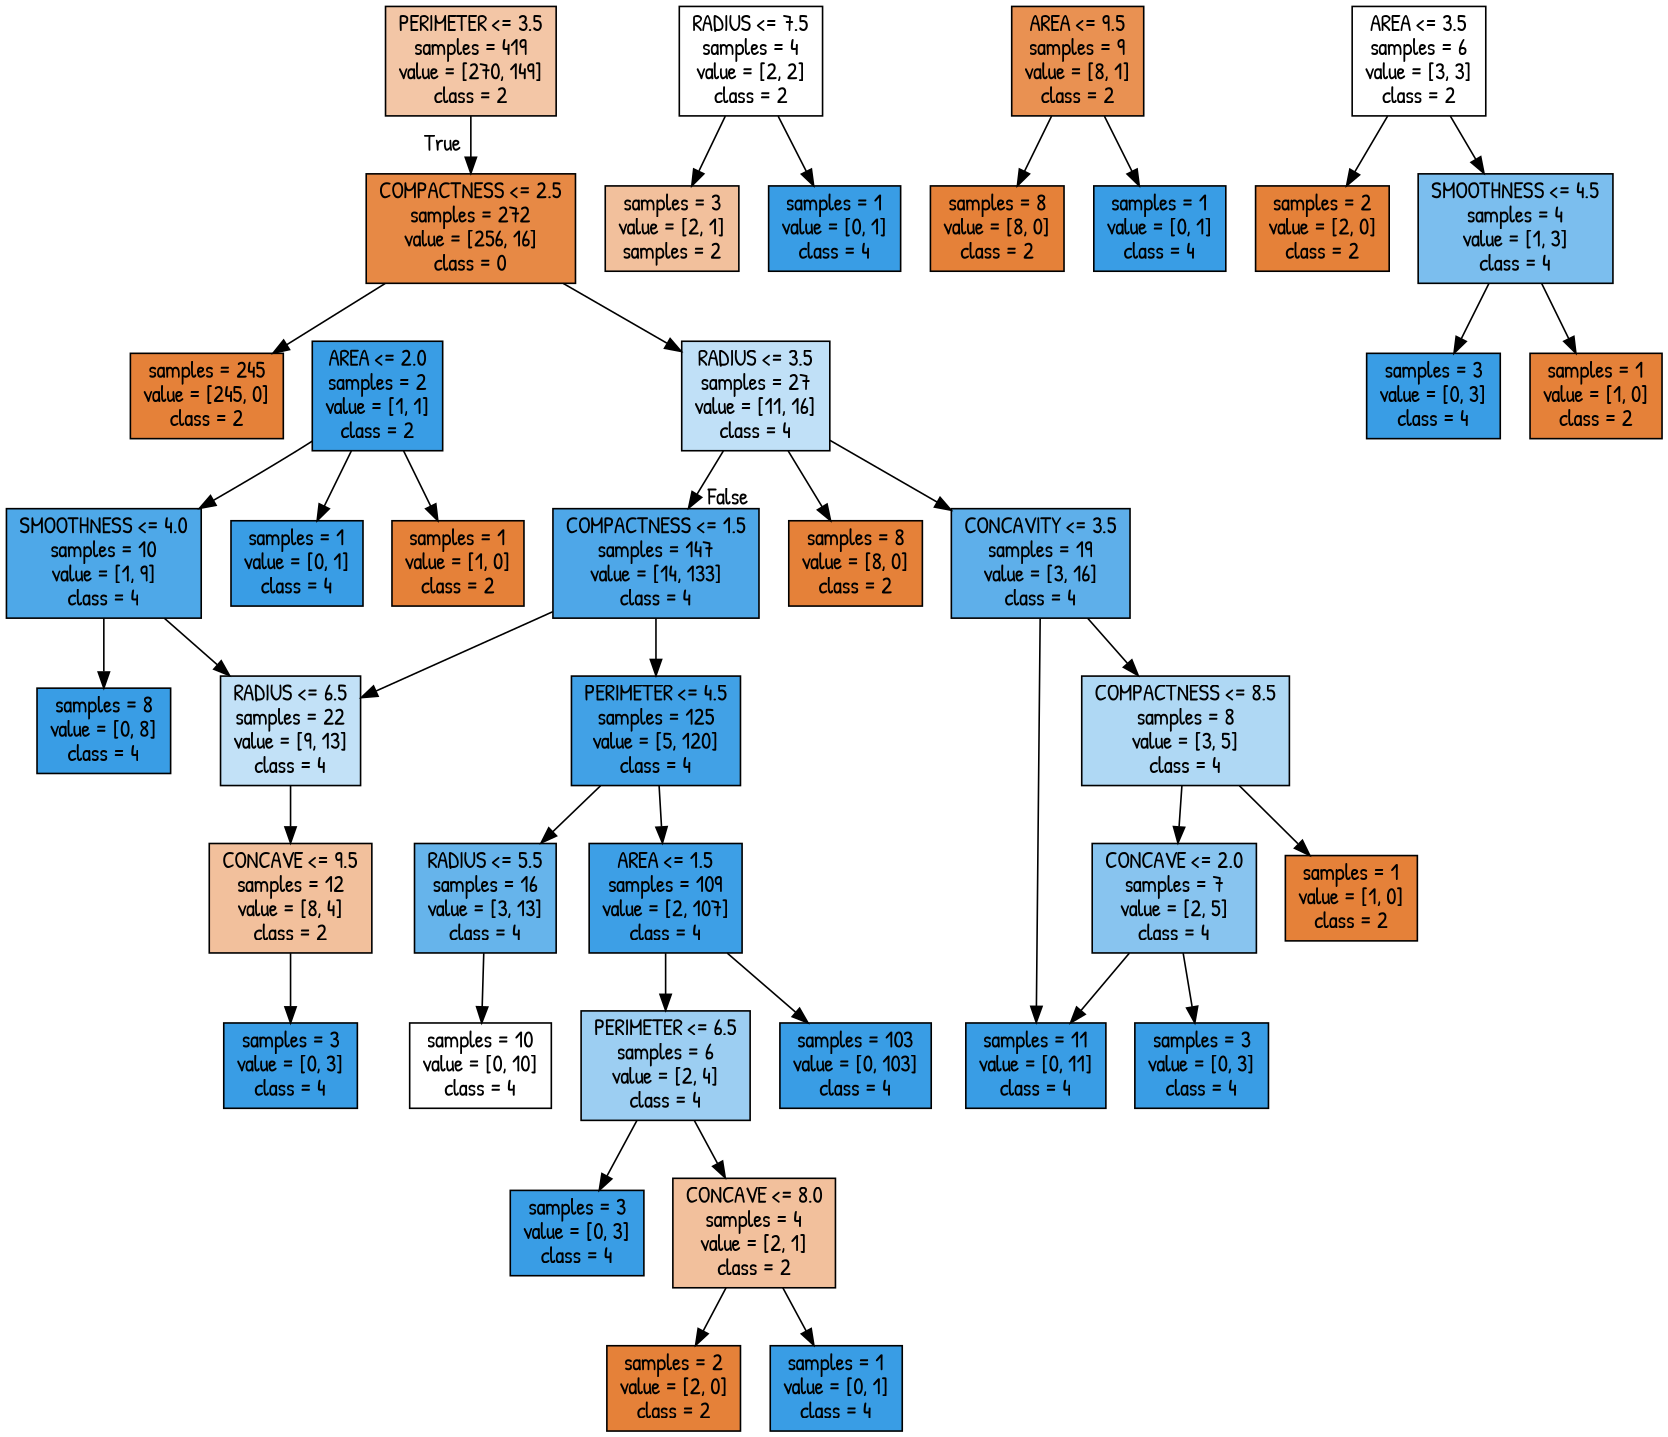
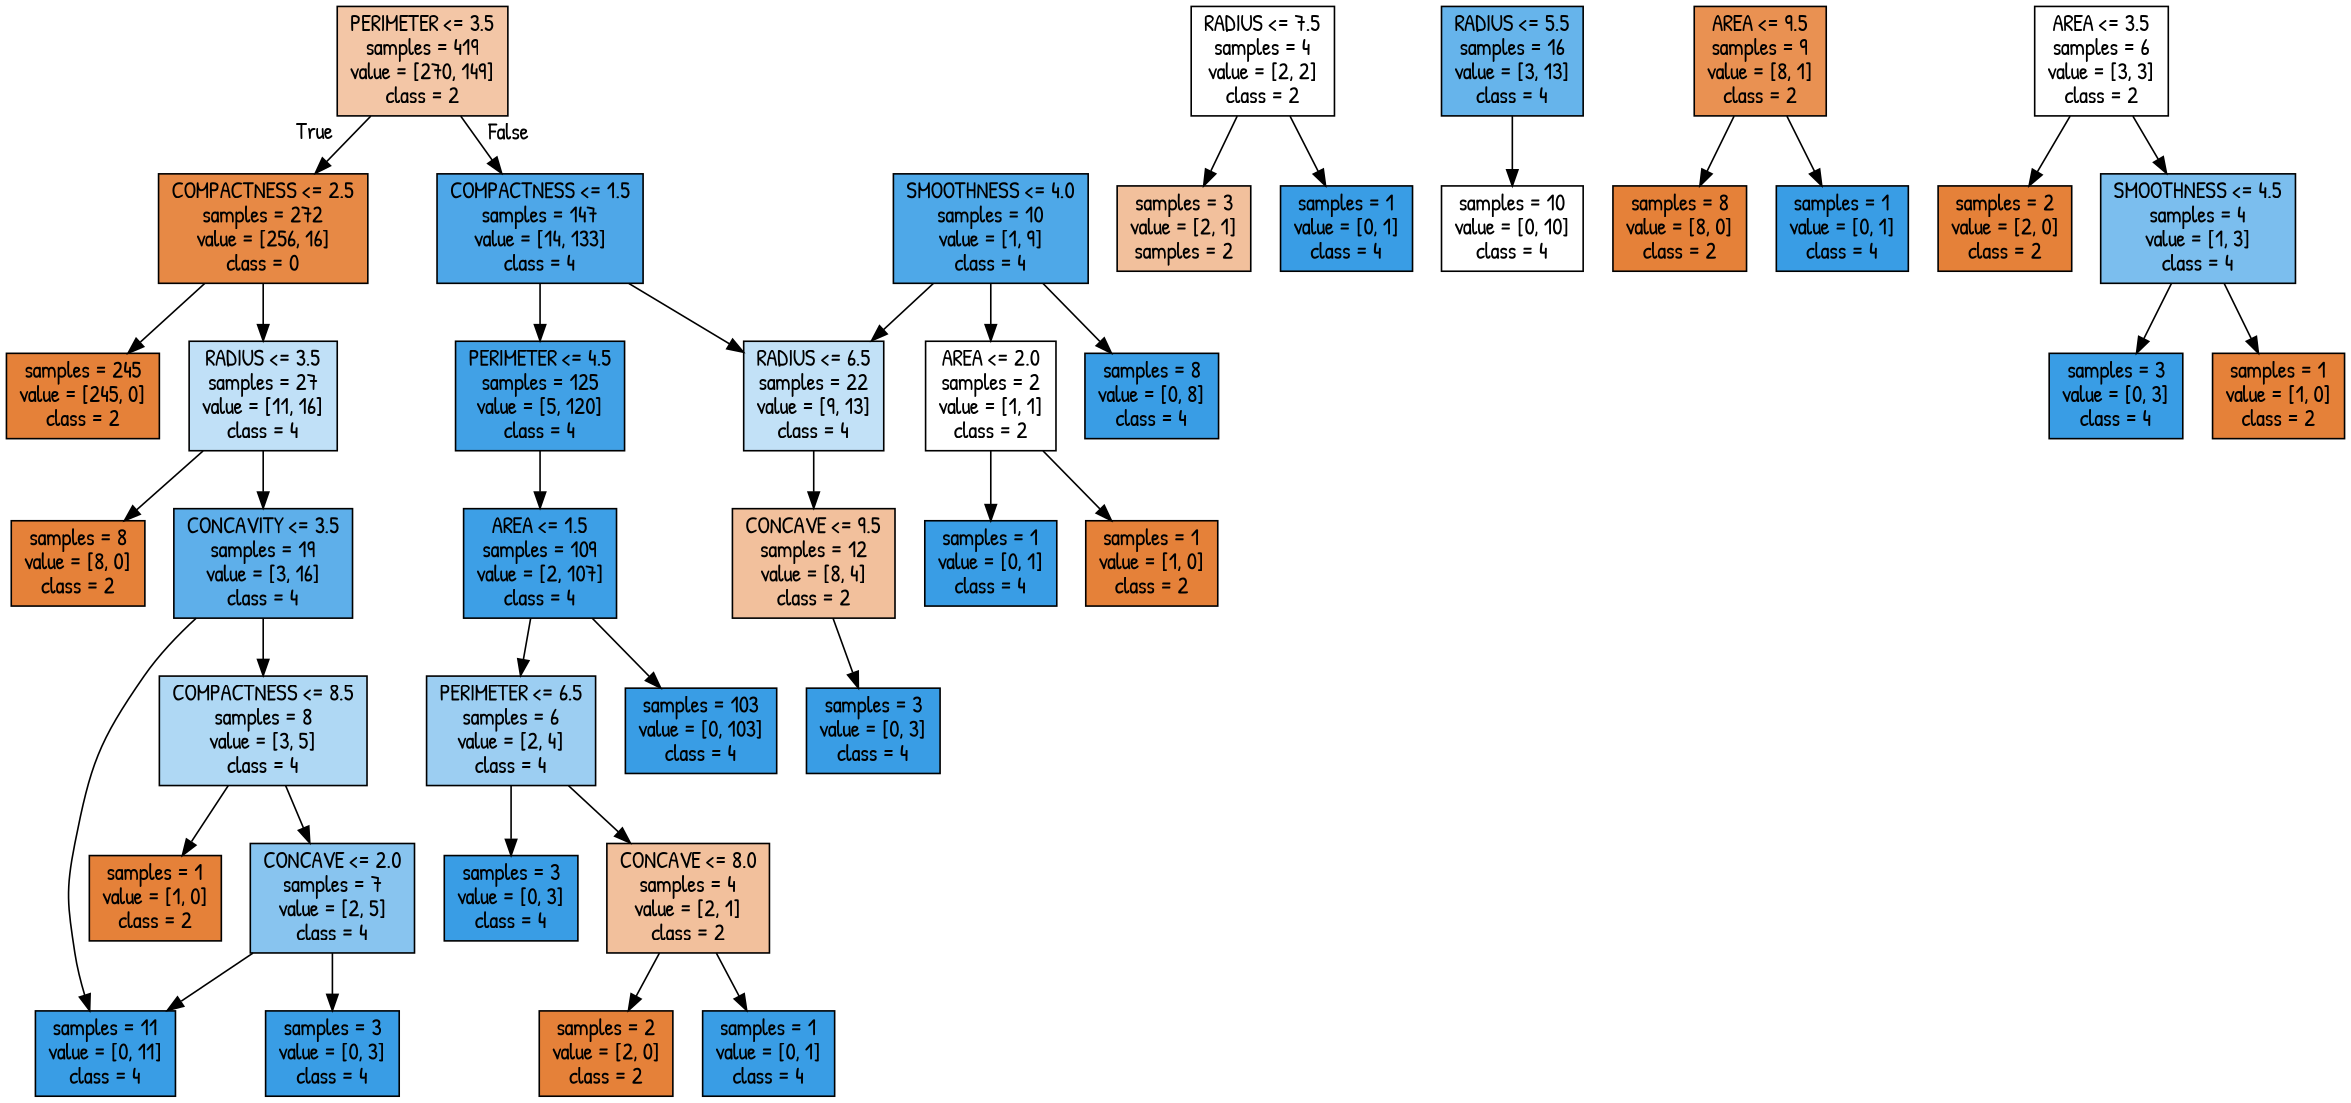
(377, 396) -> (991, 396)
(263, 471) -> (991, 304)
(710, 472) -> (476, 138)
(577, 809) -> none
